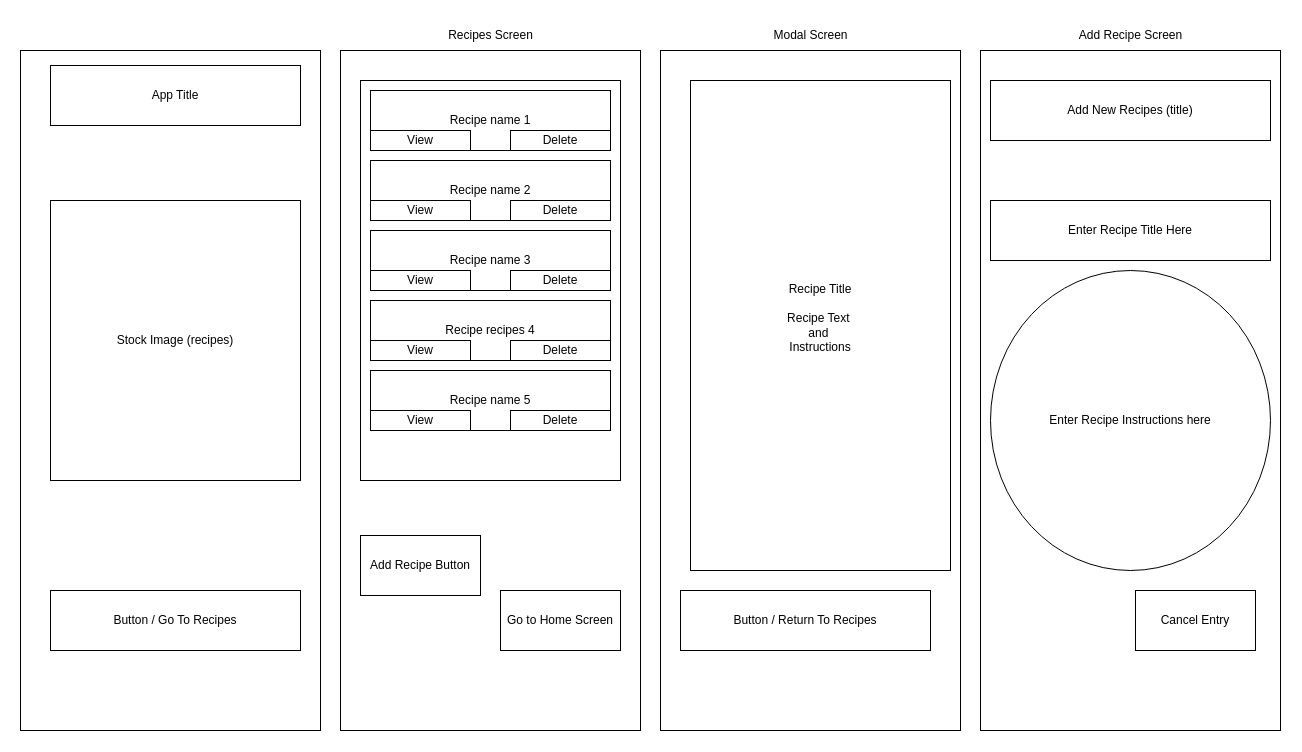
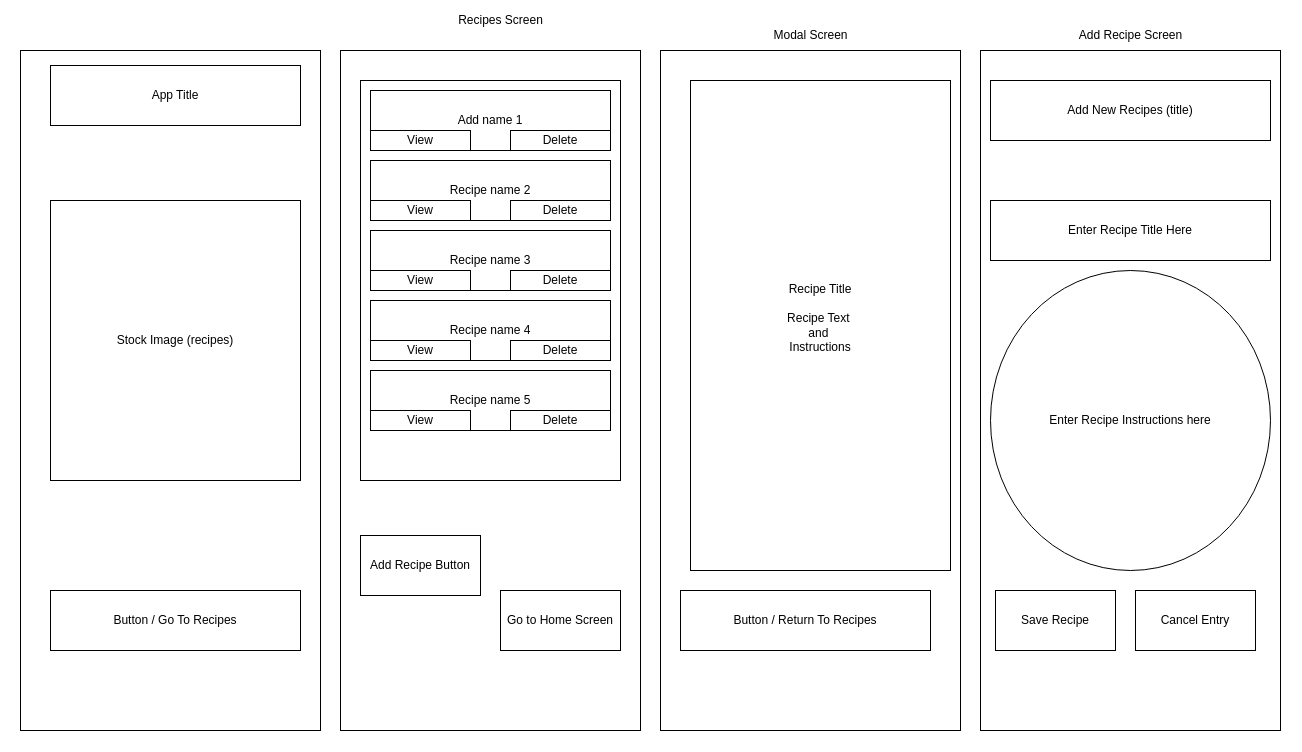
(491, 36) -> (501, 21)
(491, 121) -> (491, 121)
(491, 331) -> (491, 331)
none -> (1056, 621)
